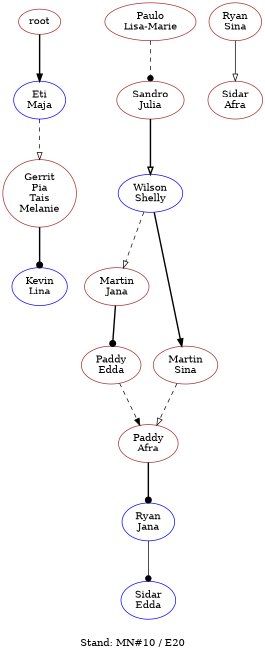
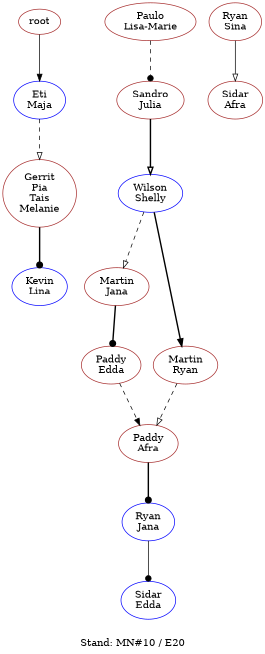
(40, 54) -> (40, 54)
(186, 365) -> (186, 365)
